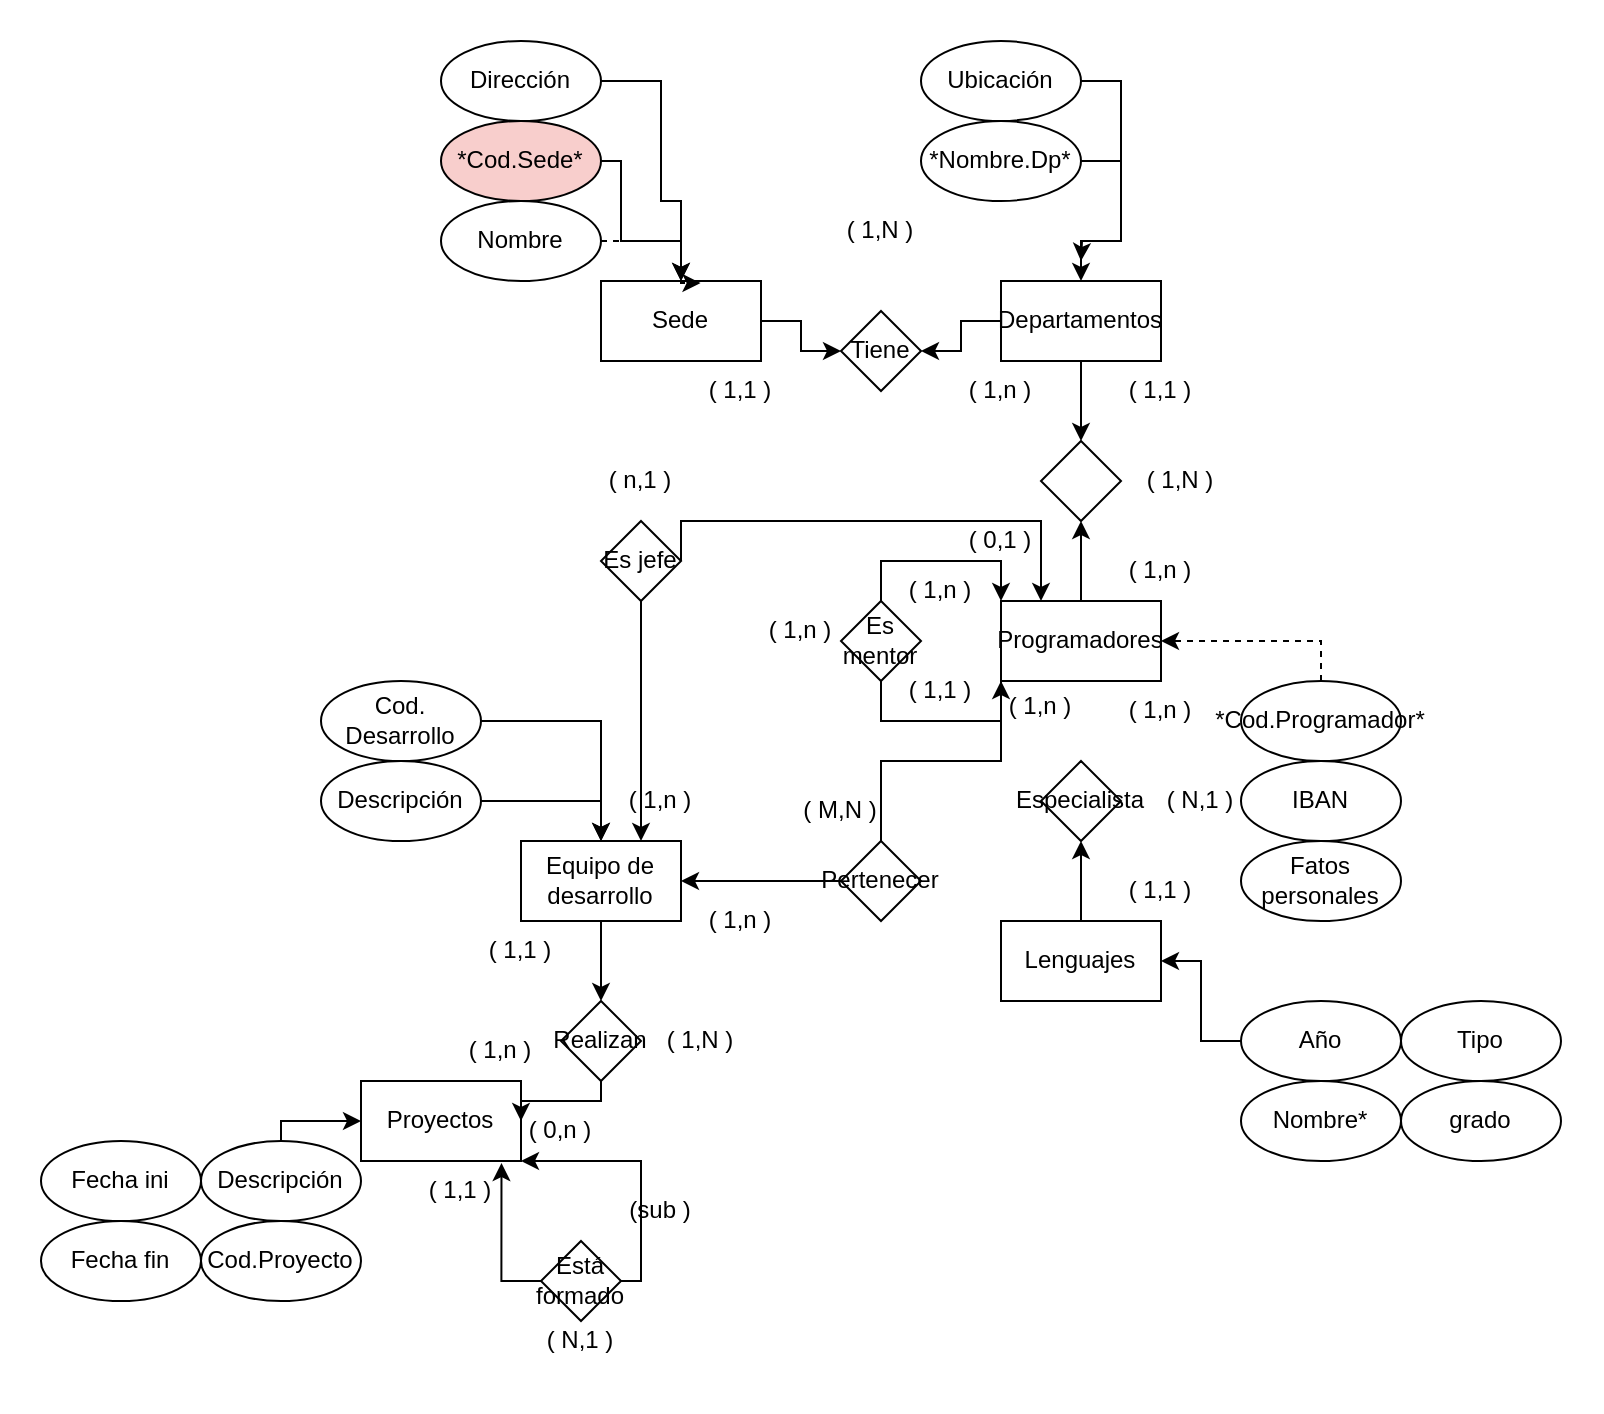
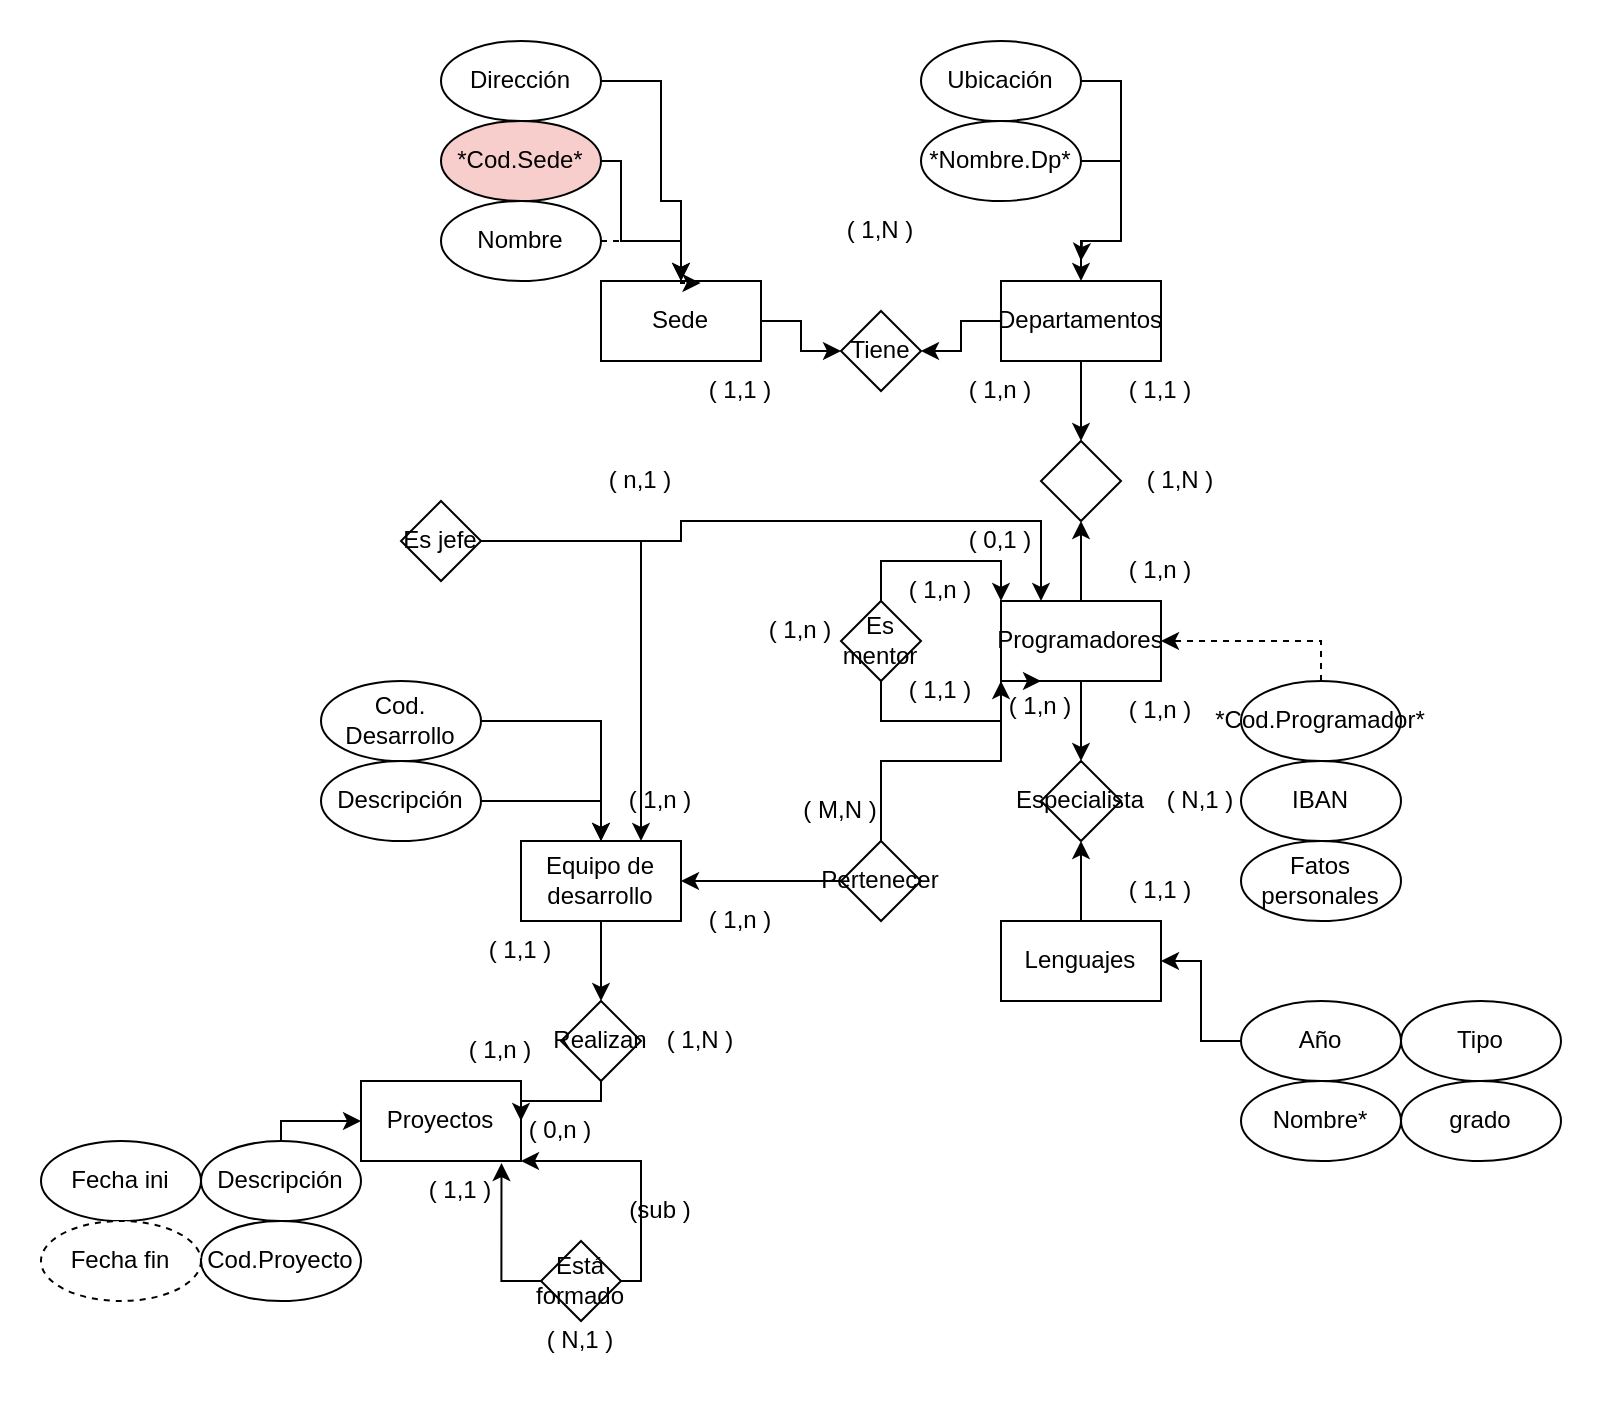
(641, 561) -> (441, 541)
(1031, 681) -> (1026, 681)
none -> (1081, 714)
(121, 1261) -> (121, 1261)
